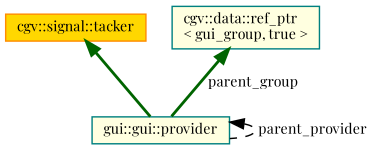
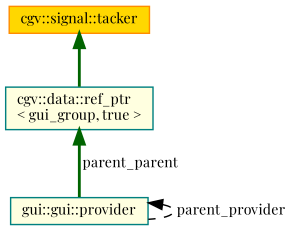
(252, 83) -> (129, 164)
(123, 85) -> (79, 67)
